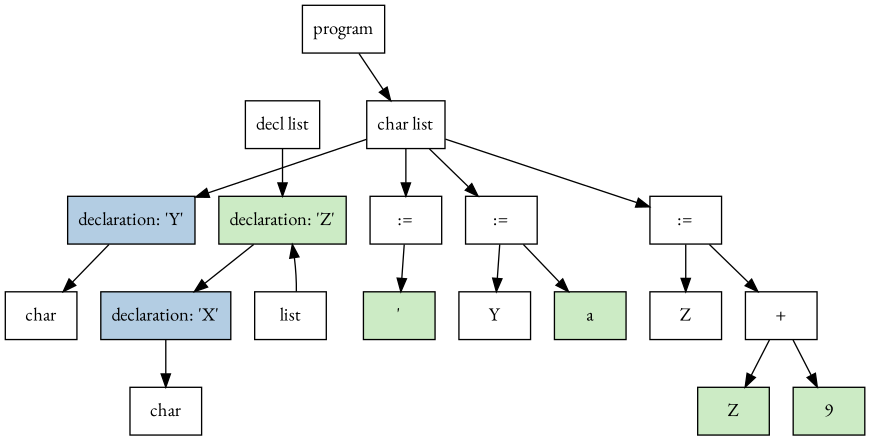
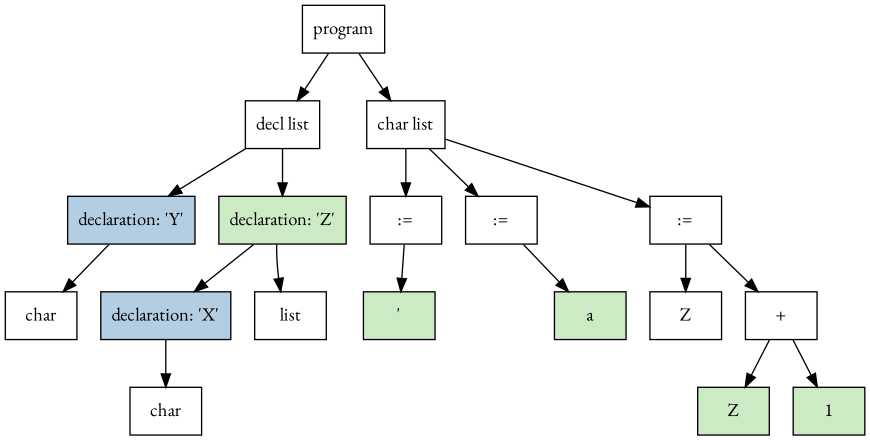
none -> (317, 71)
(291, 165) -> (213, 169)
(296, 275) -> (277, 261)
(495, 316) -> none
(829, 411) -> (829, 411)
